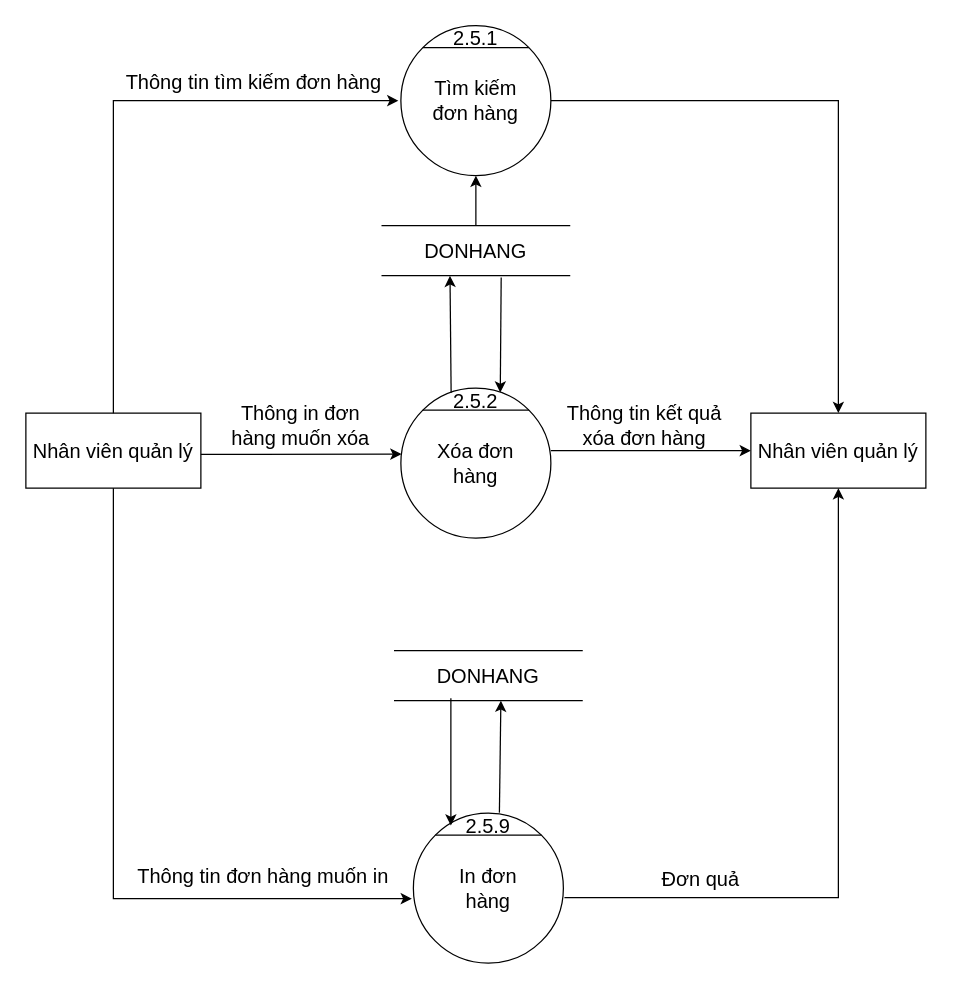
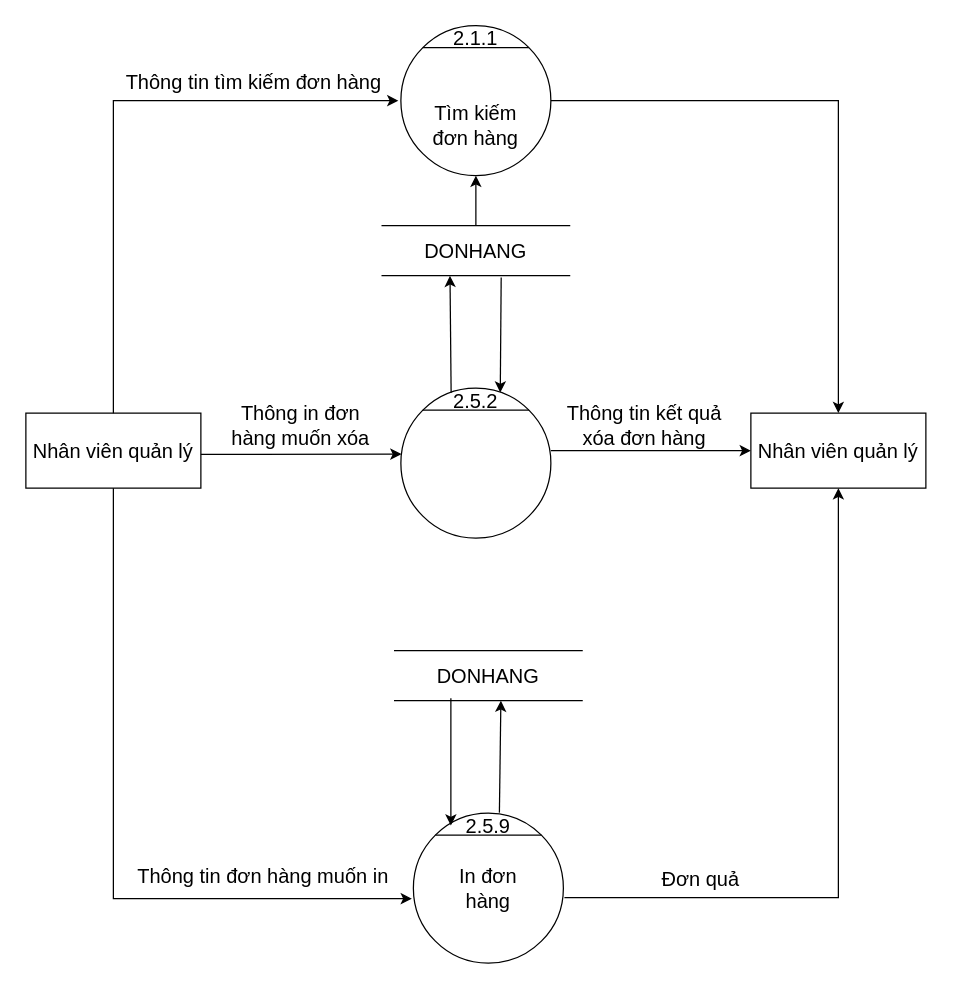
(476, 38) -> (476, 38)
(476, 101) -> (476, 126)
(476, 463) -> none
